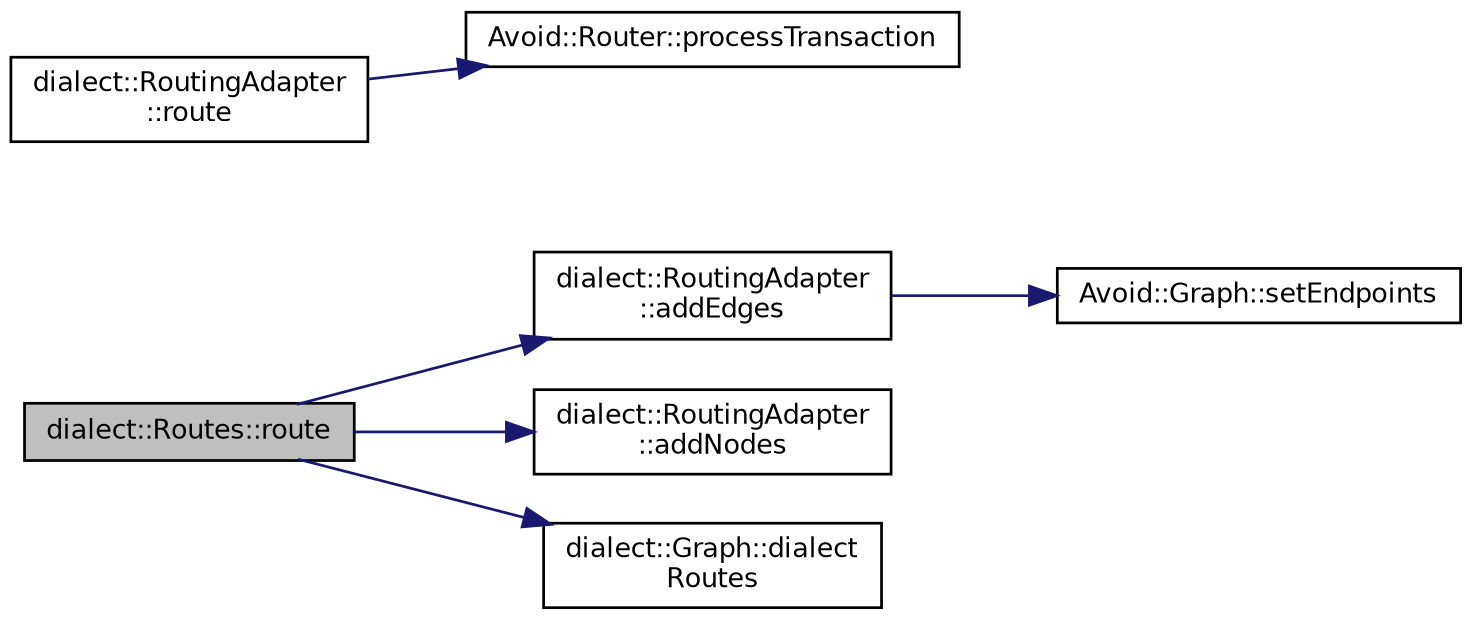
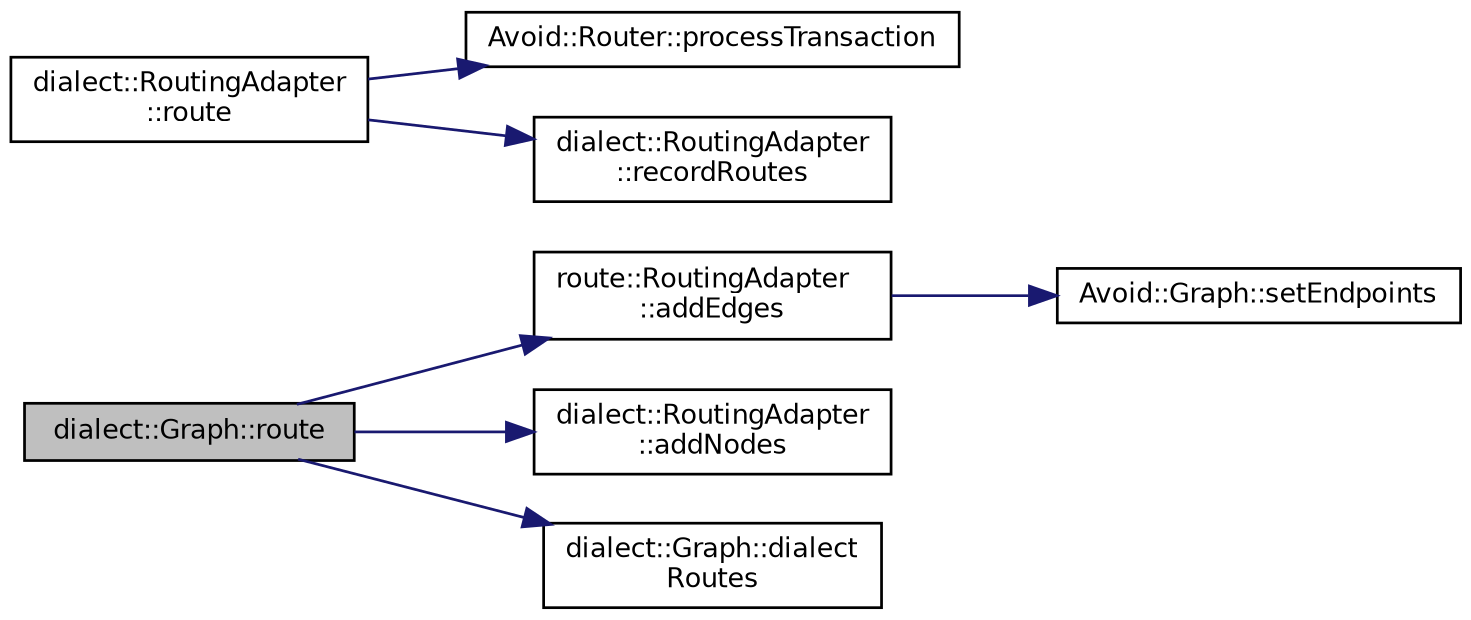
none -> (713, 159)
(713, 296) -> (713, 296)
(189, 432) -> (189, 432)
